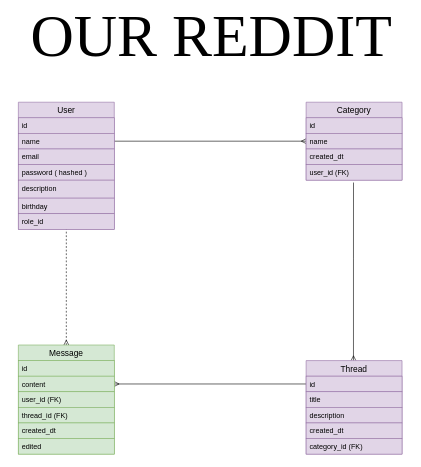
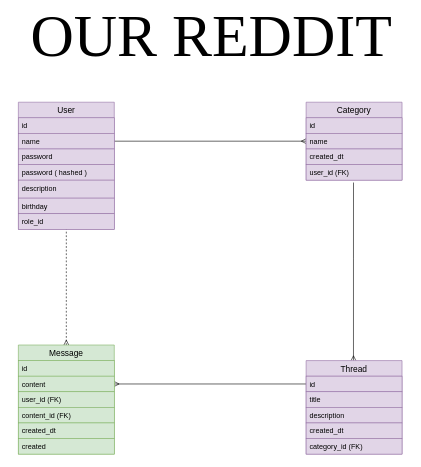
(30, 157) -> (38, 157)
(48, 416) -> (50, 416)
(33, 447) -> (36, 447)
